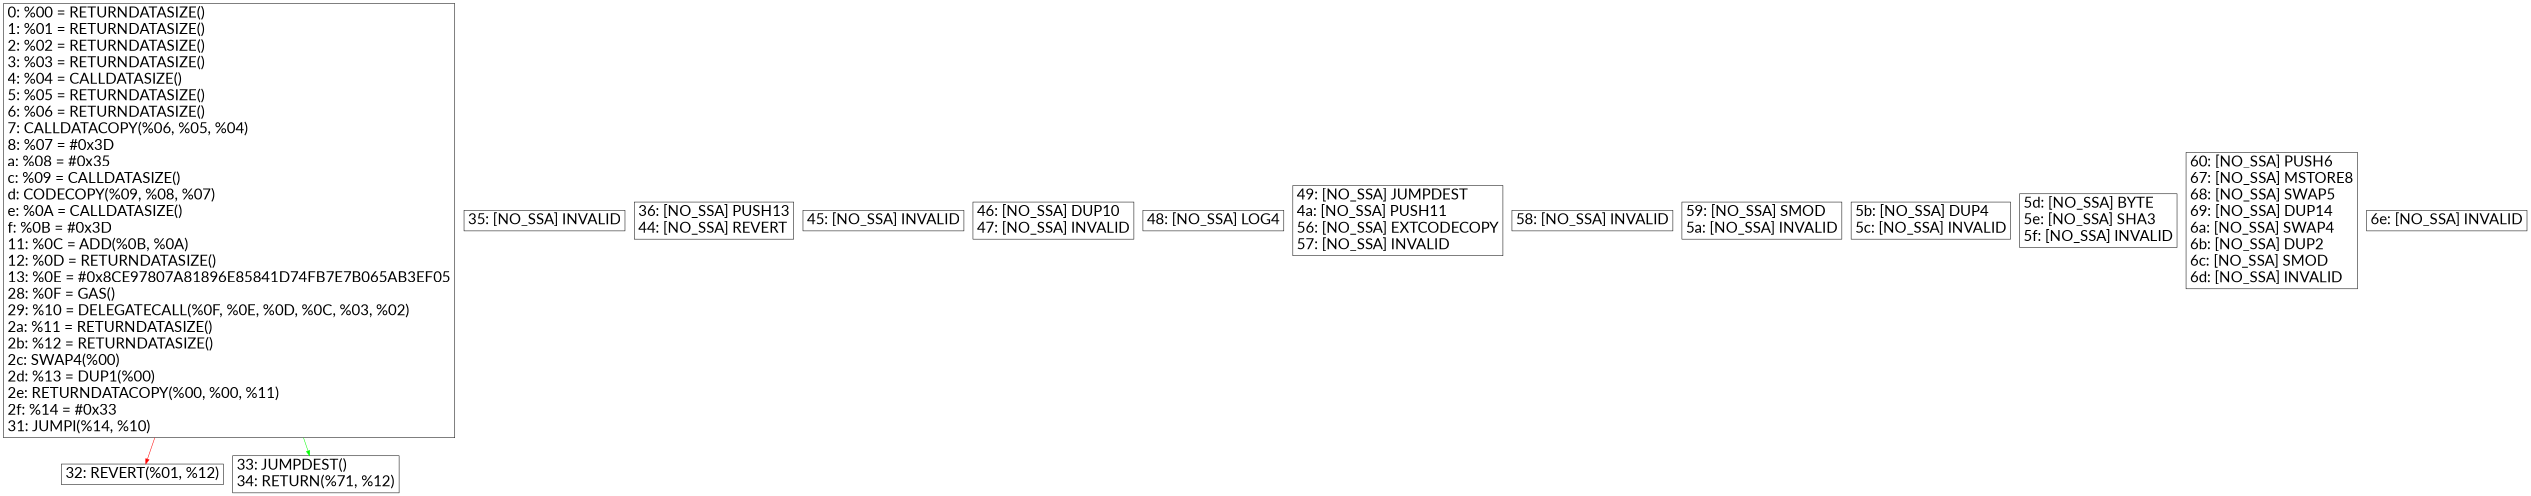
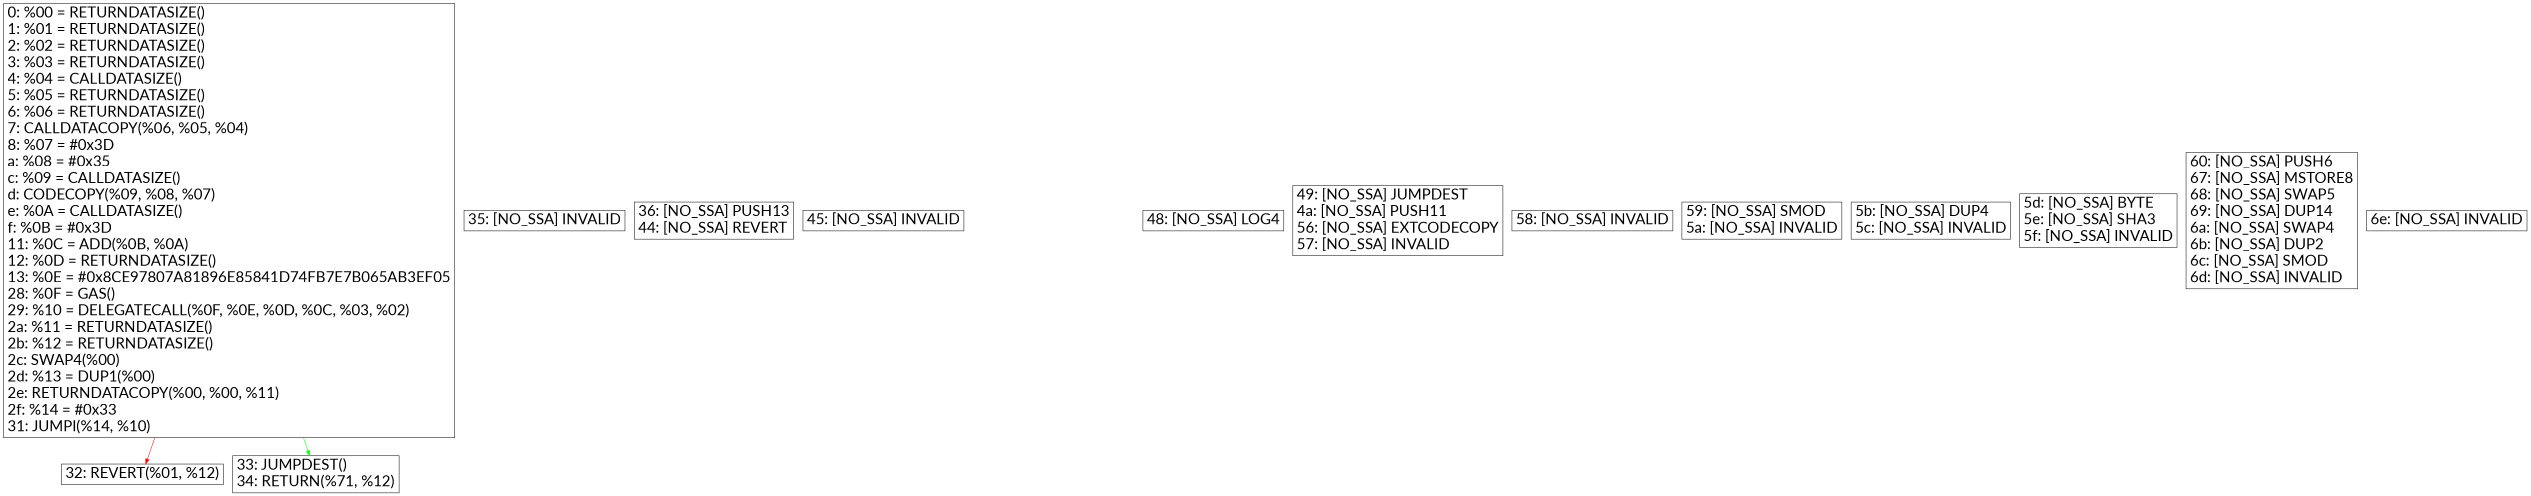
(1053, 221) -> none
